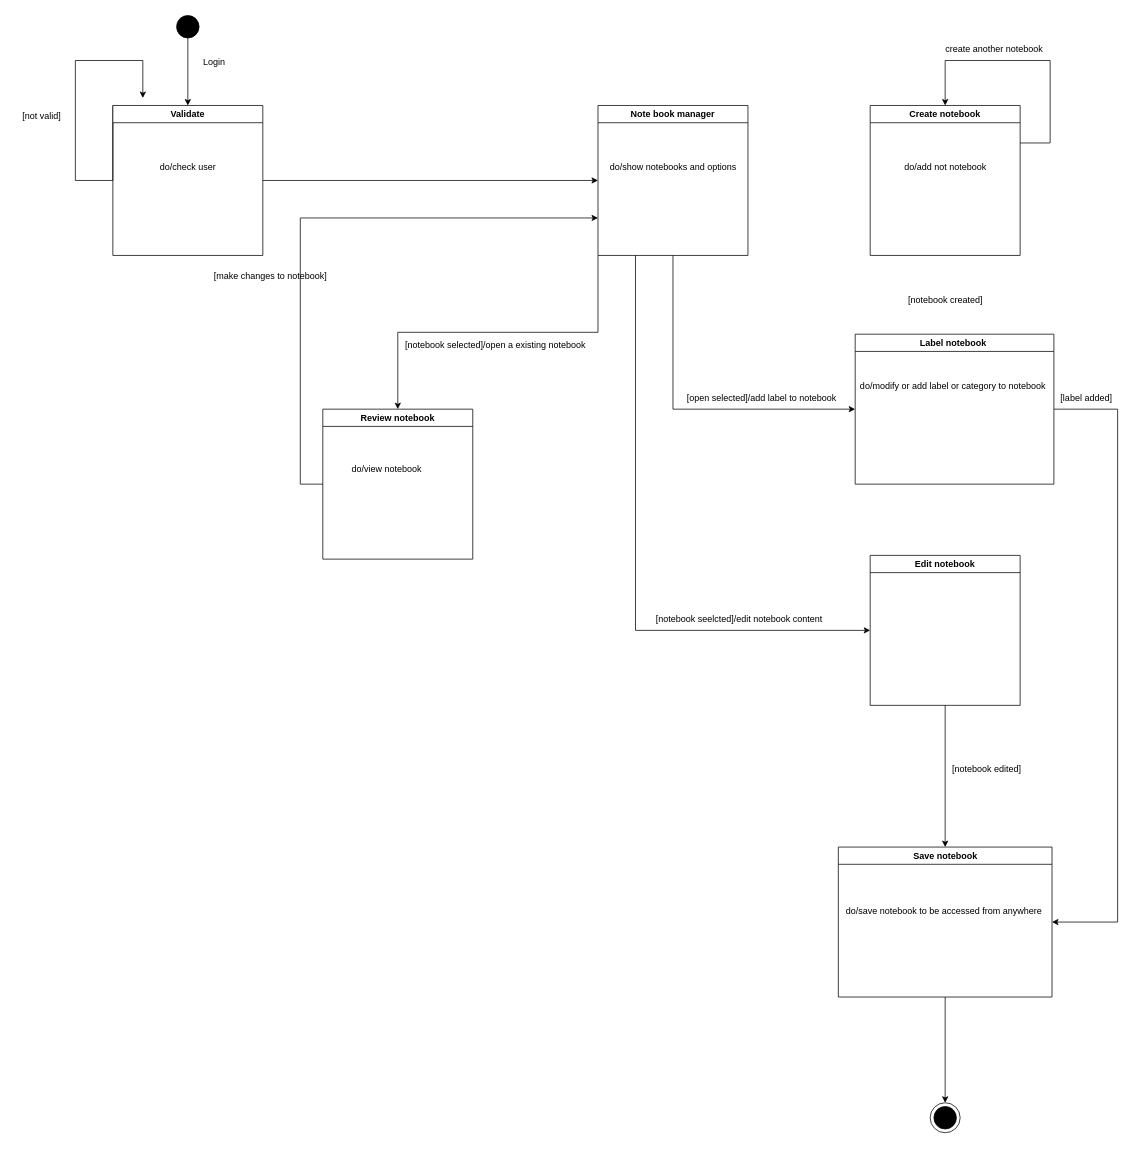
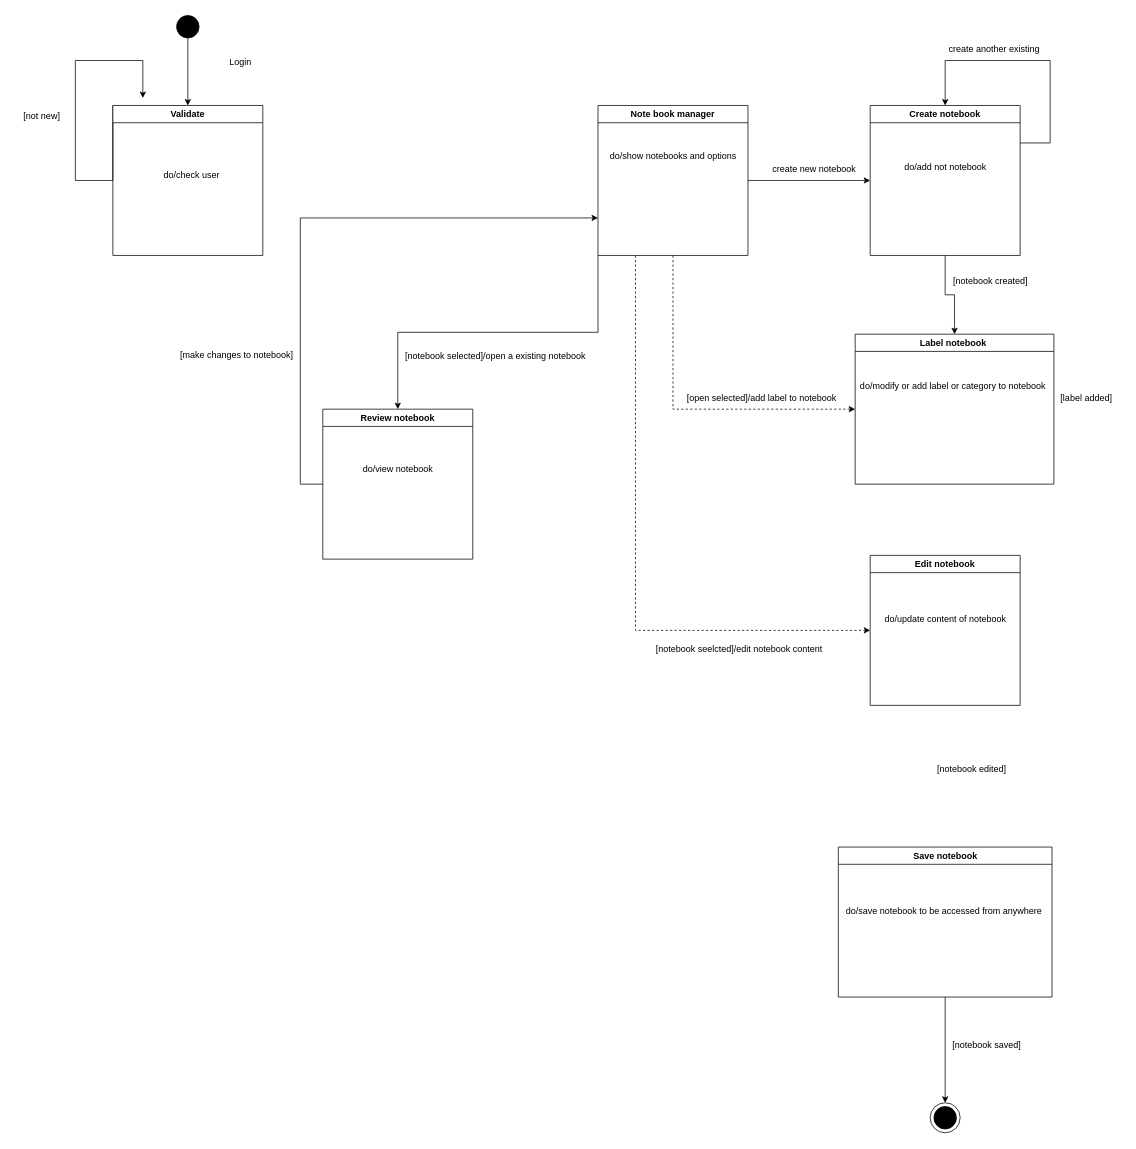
(995, 49) -> (995, 49)
(214, 63) -> (240, 63)
(42, 117) -> (42, 117)
(188, 168) -> (192, 175)
(673, 168) -> (673, 156)
none -> (814, 169)
(428, 180) -> none
none -> (807, 180)
(270, 276) -> (237, 355)
(945, 300) -> (990, 282)
none -> (955, 306)
(495, 345) -> (495, 357)
(685, 409) -> (685, 409)
(387, 469) -> (398, 469)
(636, 557) -> (636, 557)
(739, 619) -> (739, 649)
none -> (945, 619)
(1118, 665) -> none
(945, 769) -> none
(987, 769) -> (972, 769)
none -> (987, 1045)
